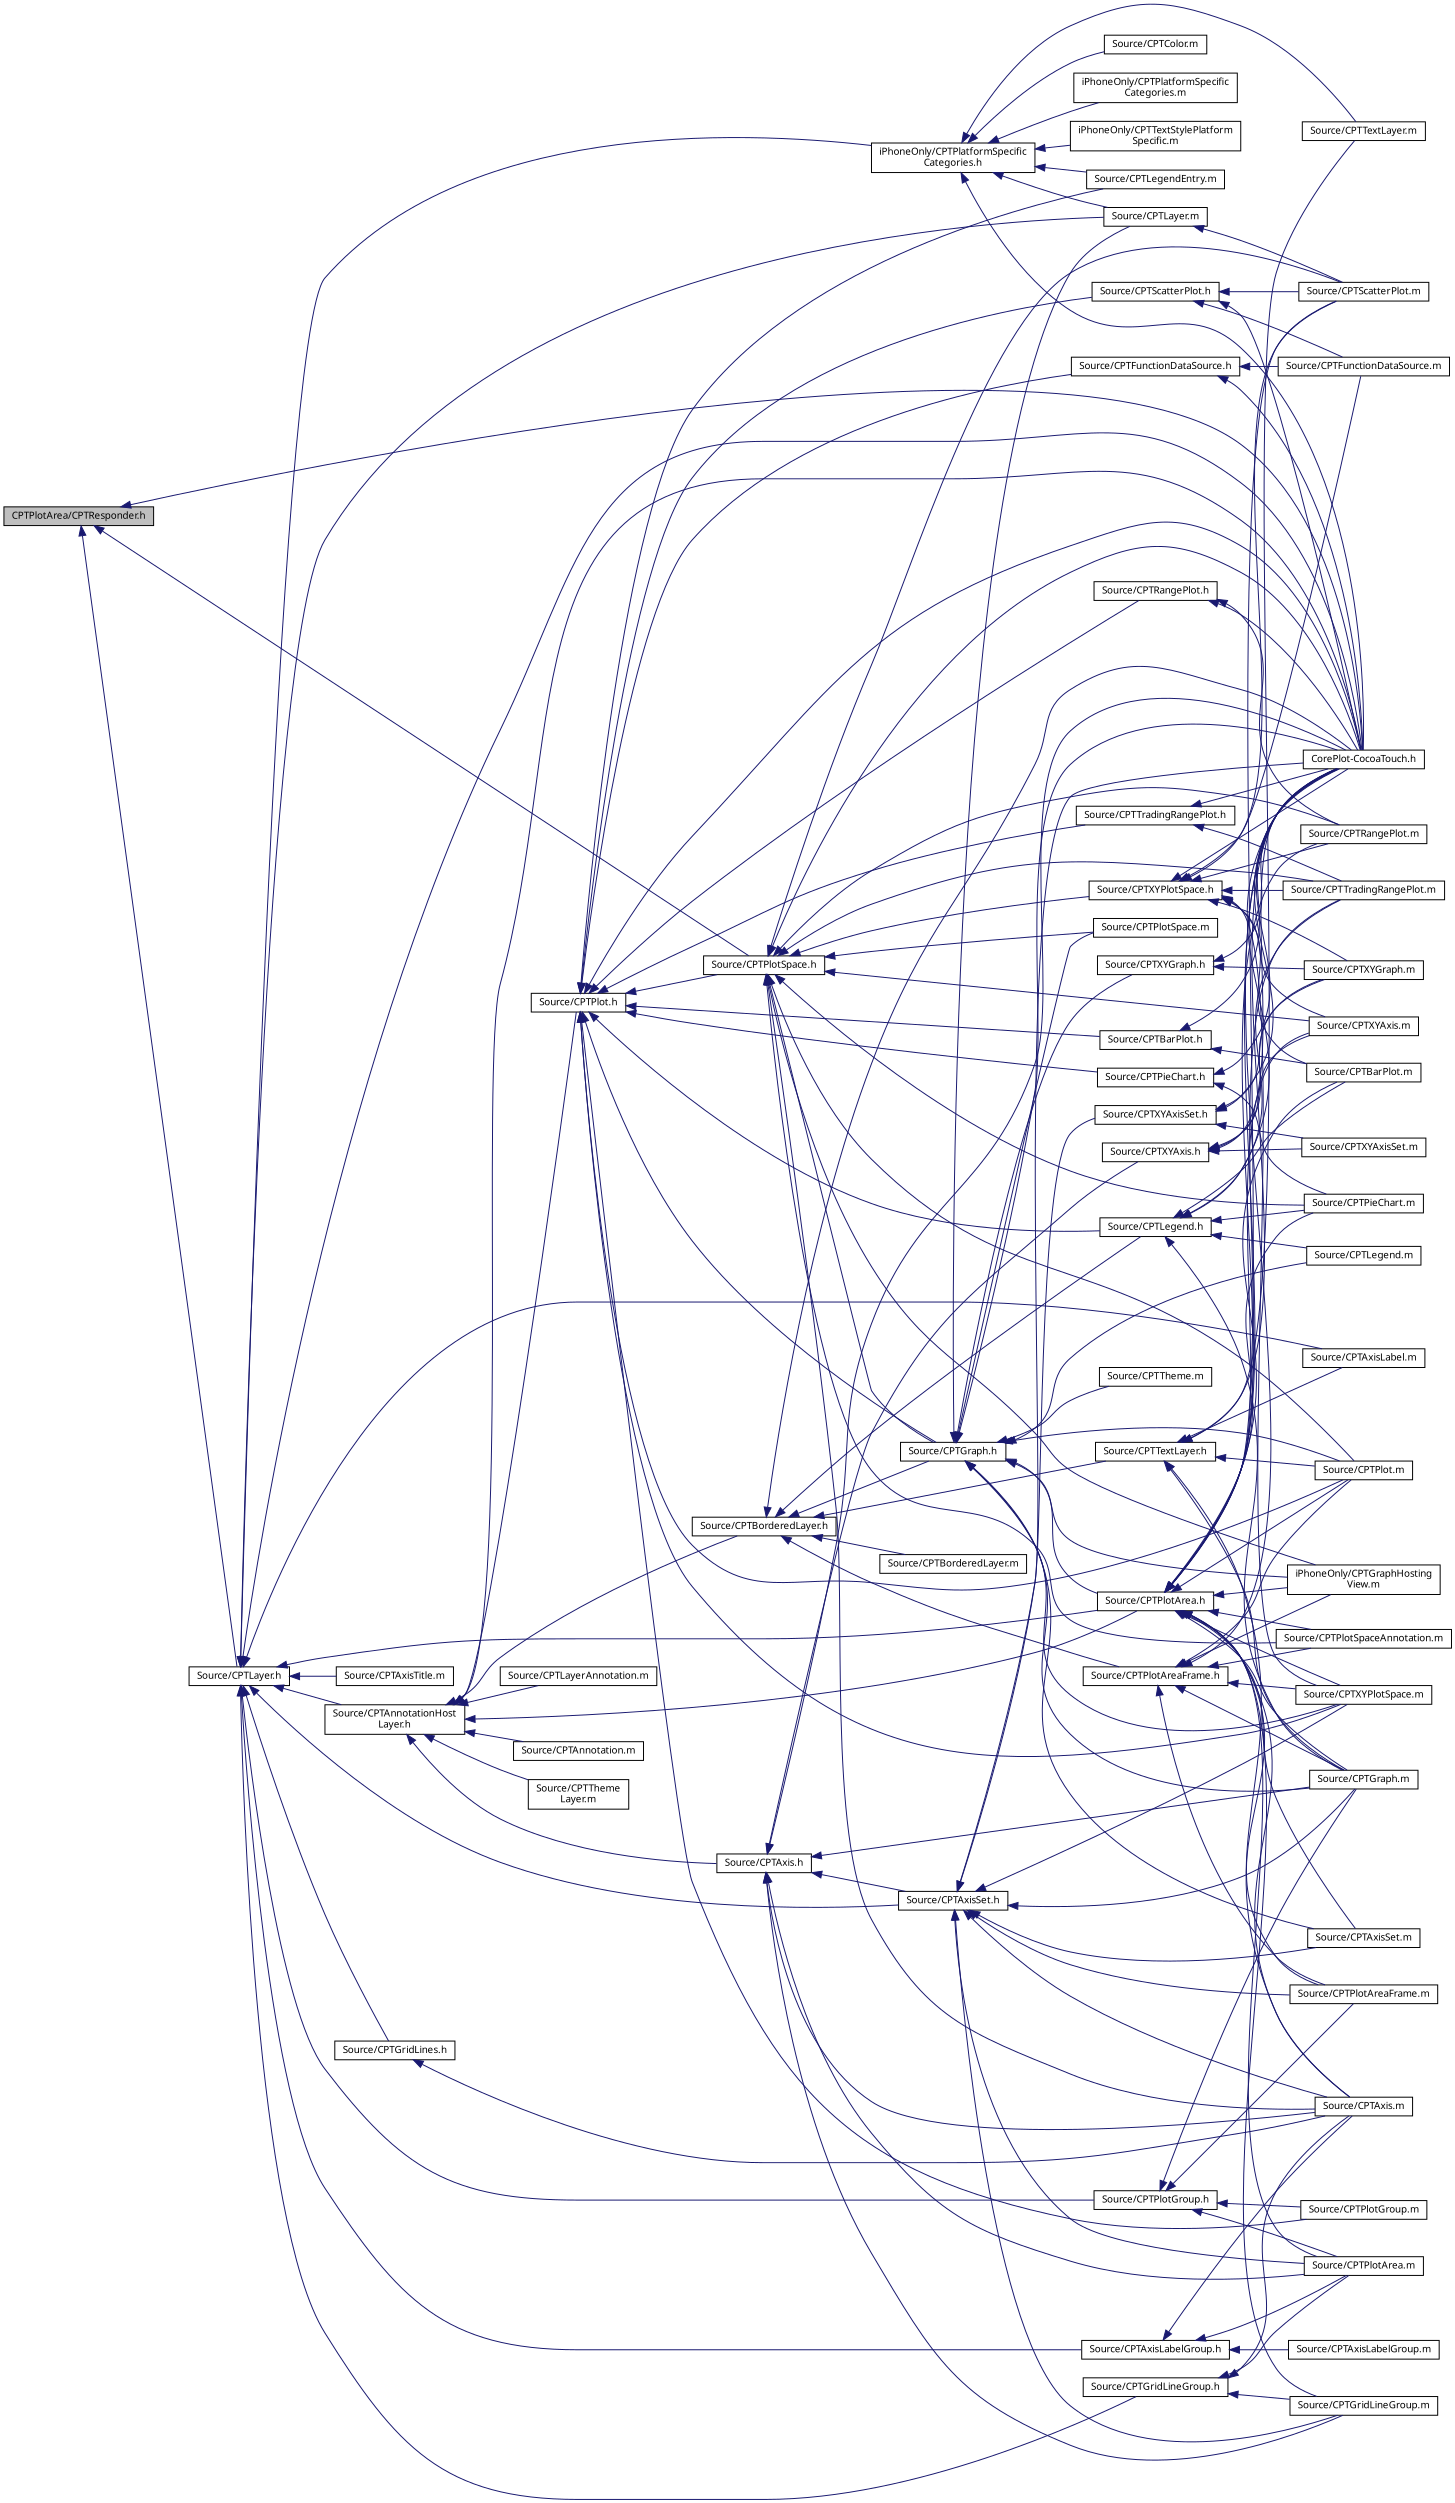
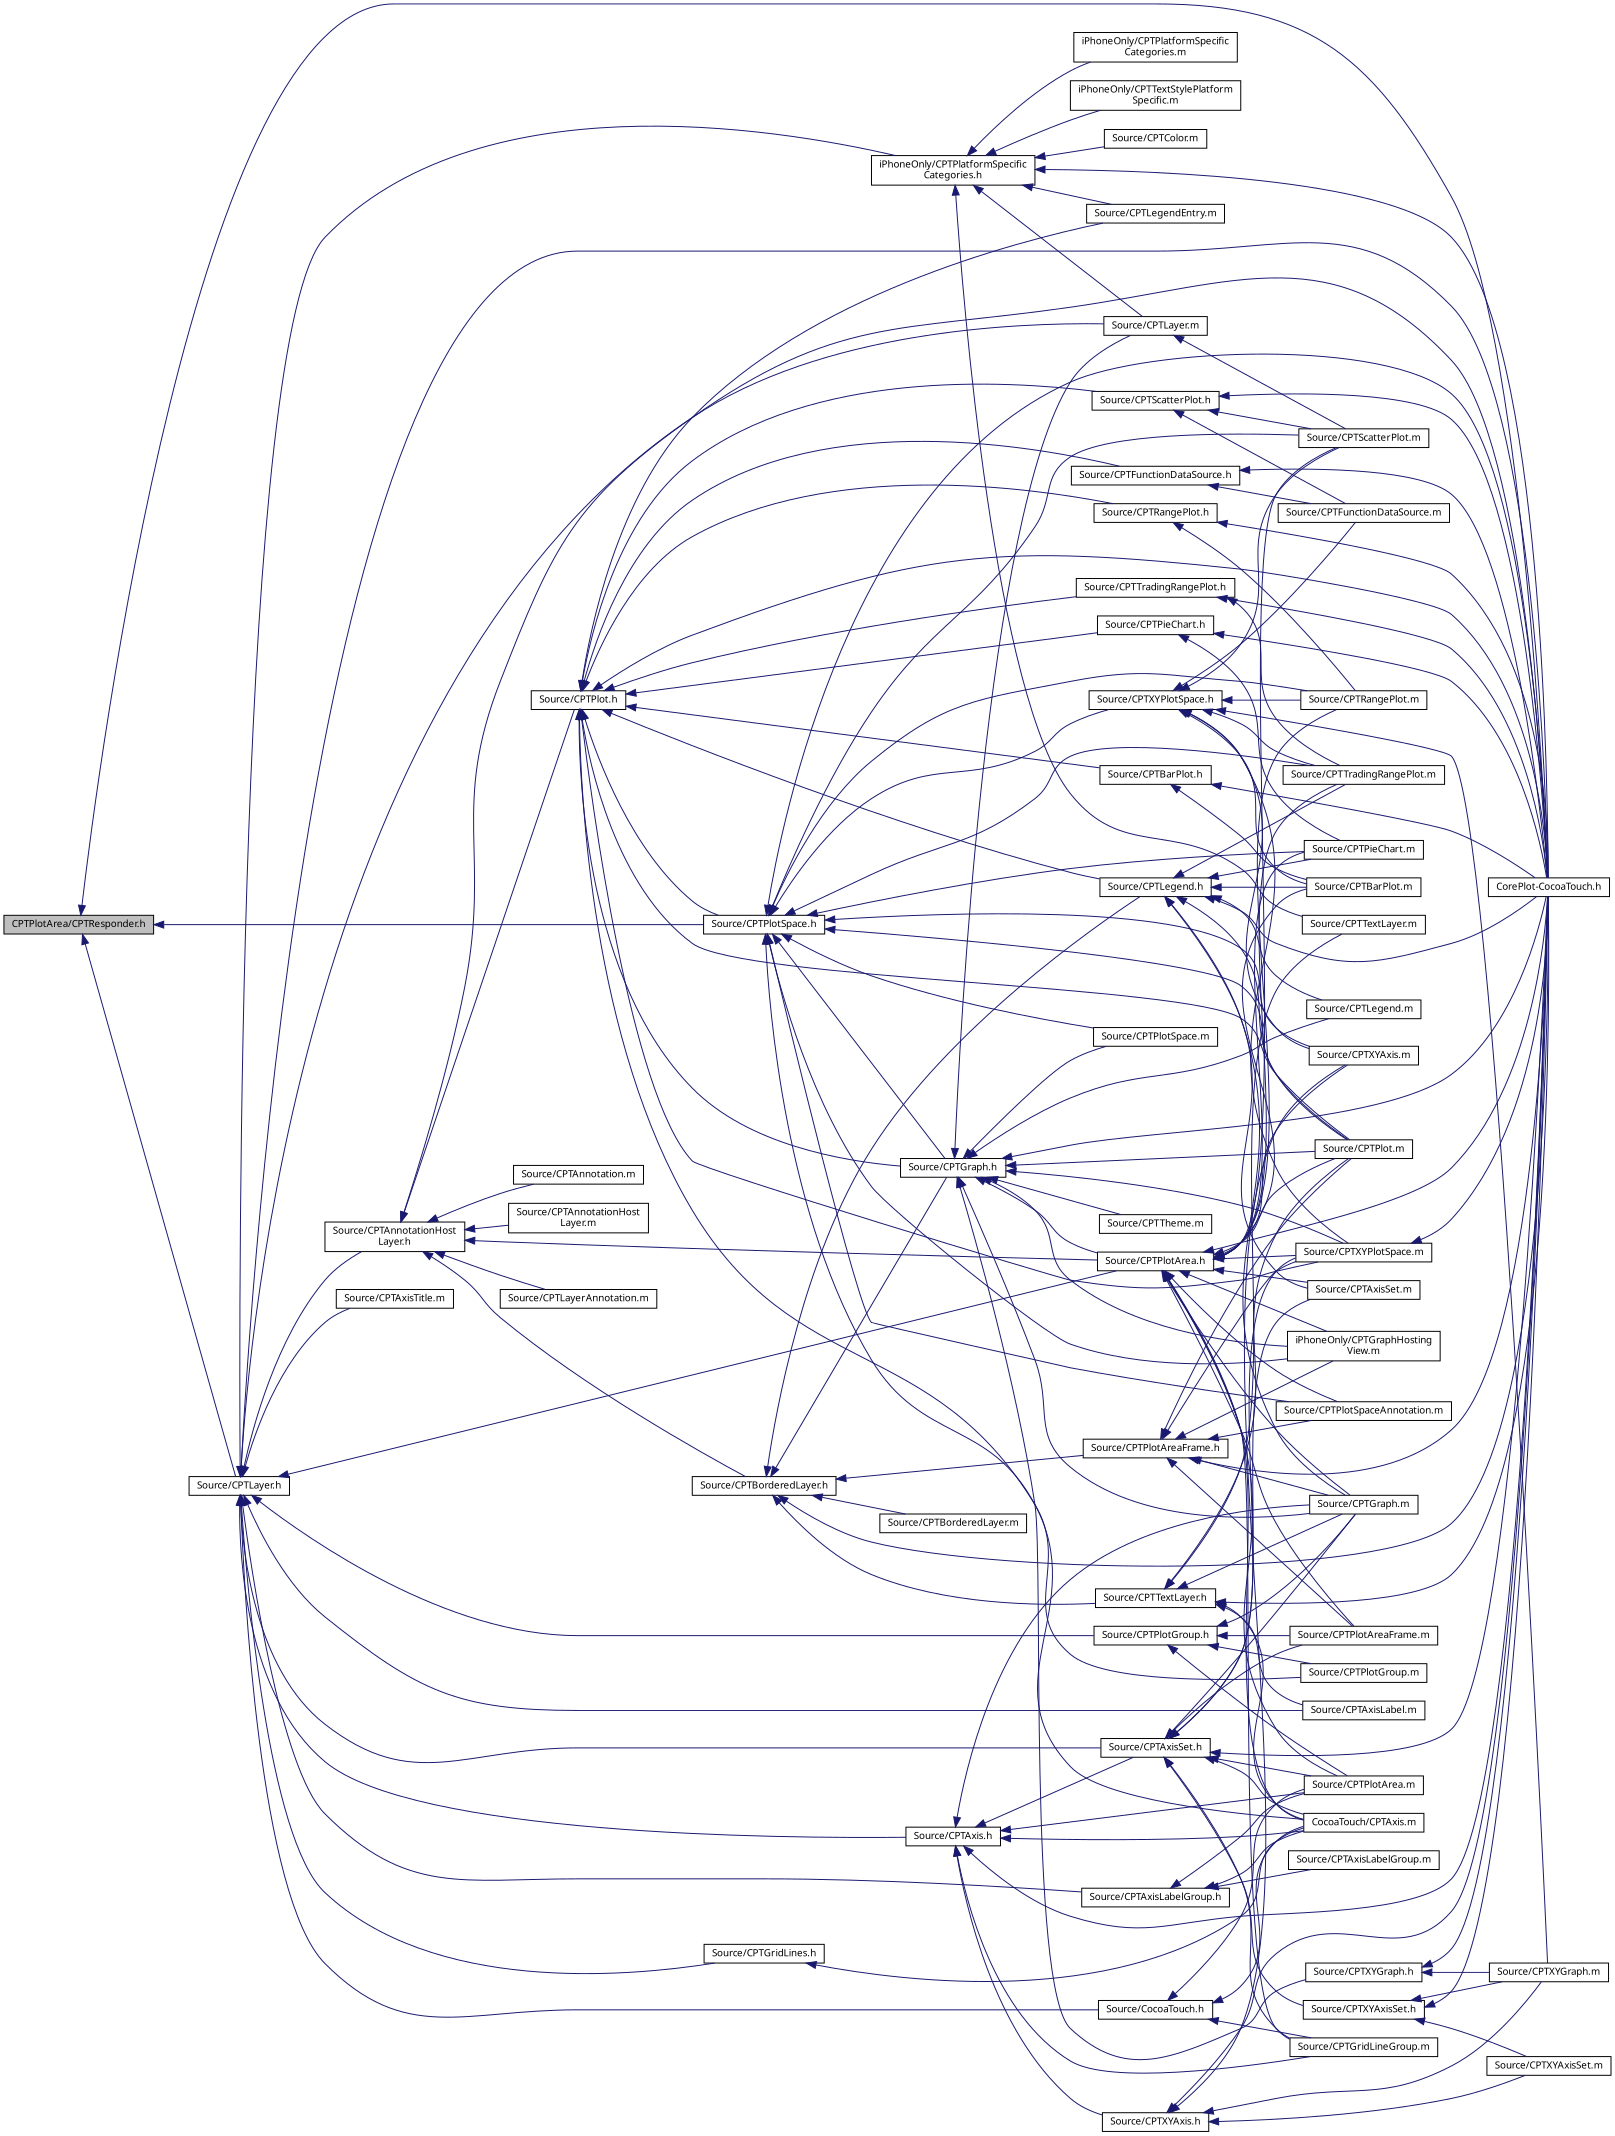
(1260, 825) -> (1522, 1085)
none -> (1260, 1023)
(1052, 1762) -> (1246, 1143)
(579, 1794) -> (579, 1218)
(549, 1838) -> (472, 1811)
(1364, 2107) -> (1364, 1823)
(1156, 2387) -> (1156, 2010)
